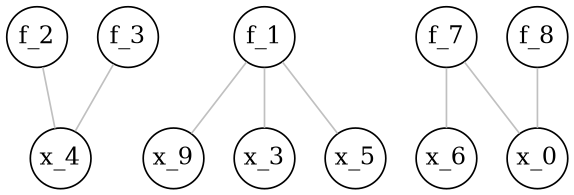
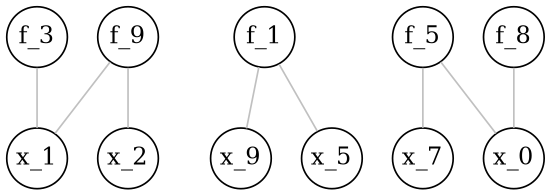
(37, 37) -> (128, 37)
(446, 37) -> (423, 37)
(61, 158) -> (37, 158)
none -> (128, 158)
(265, 158) -> none
(446, 158) -> (423, 158)
